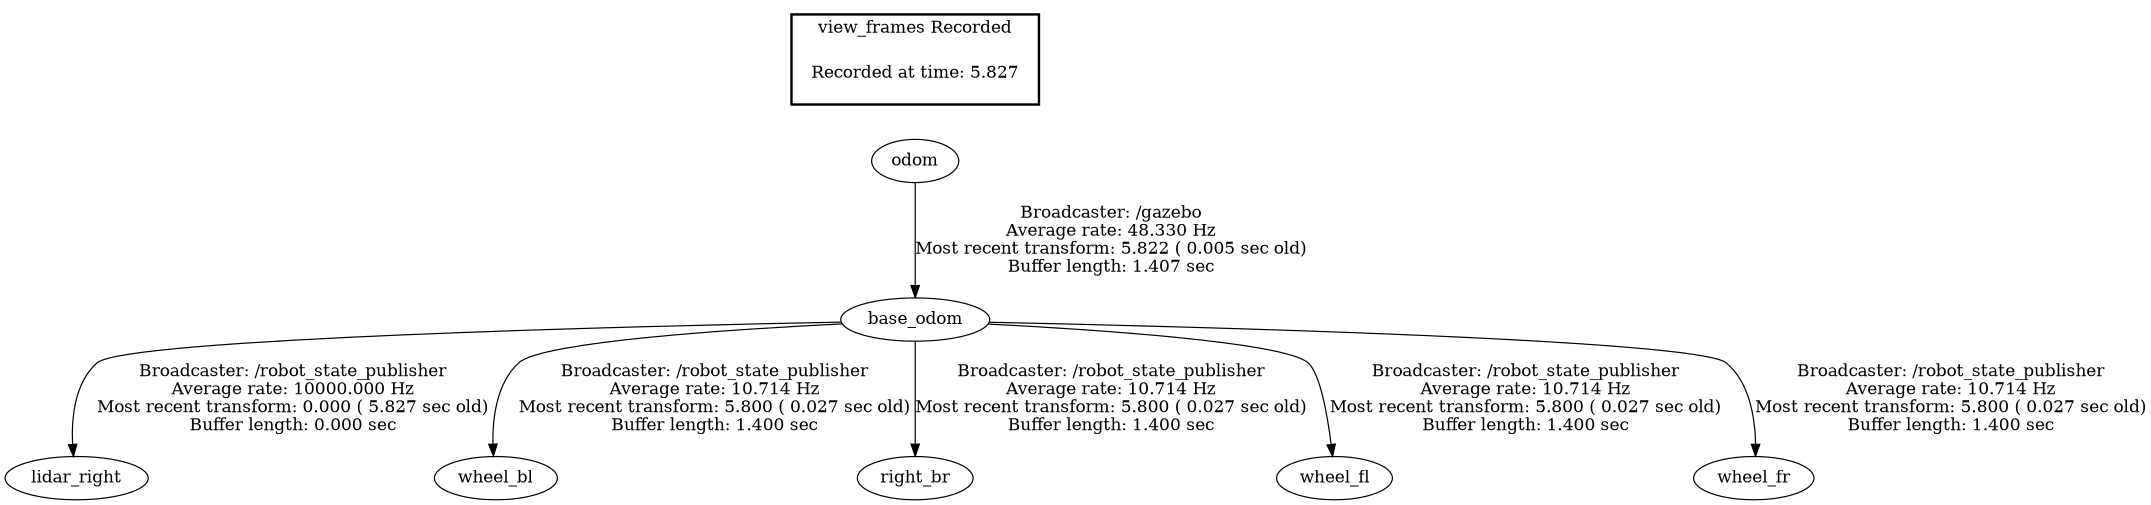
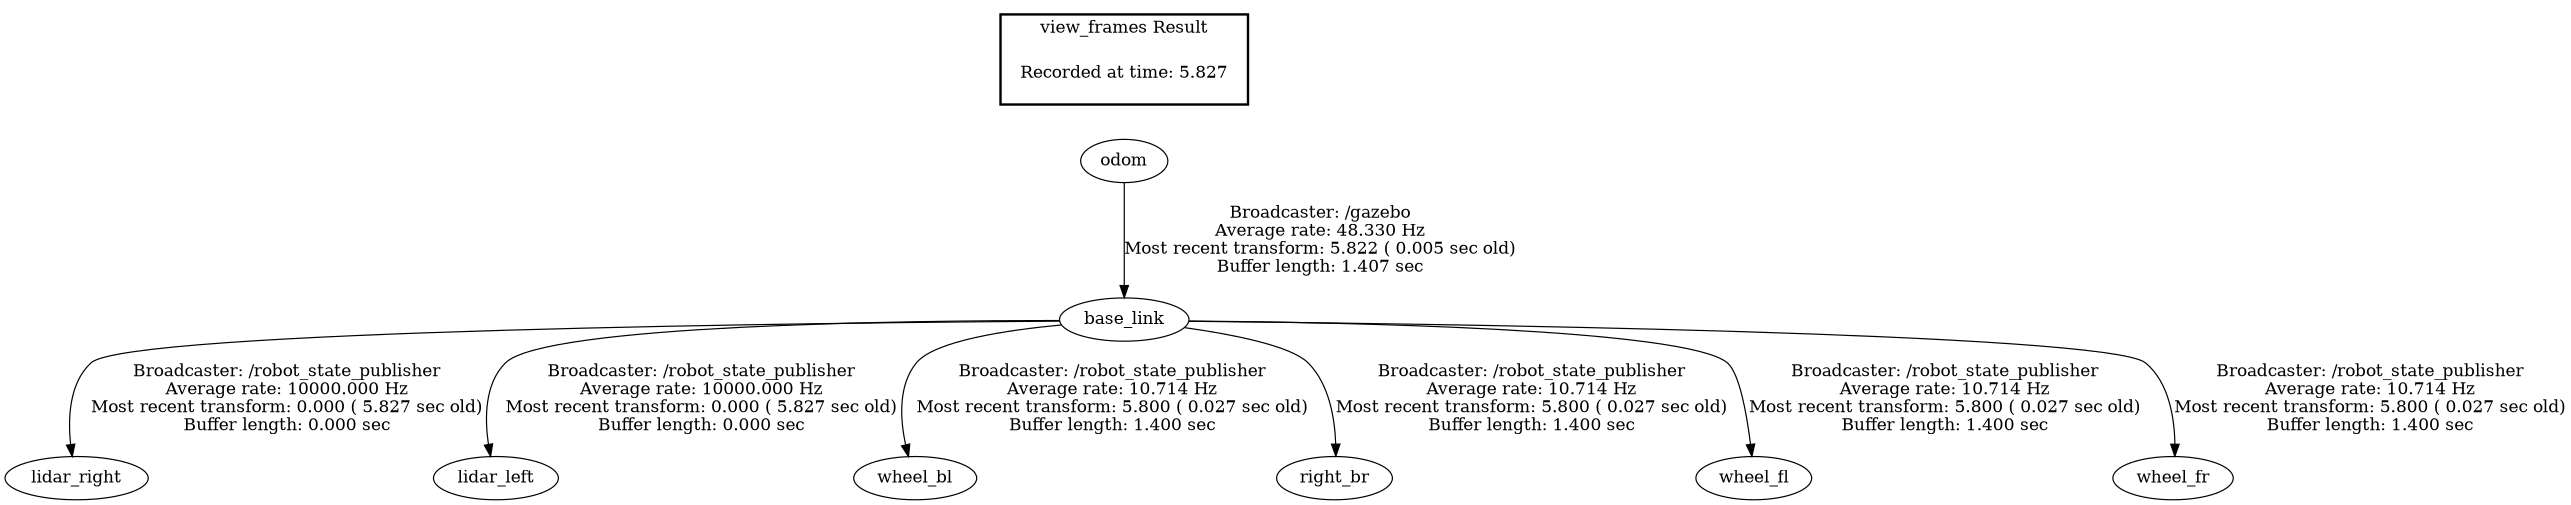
(915, 28) -> (1124, 28)
(915, 320) -> (1124, 320)
none -> (496, 478)
